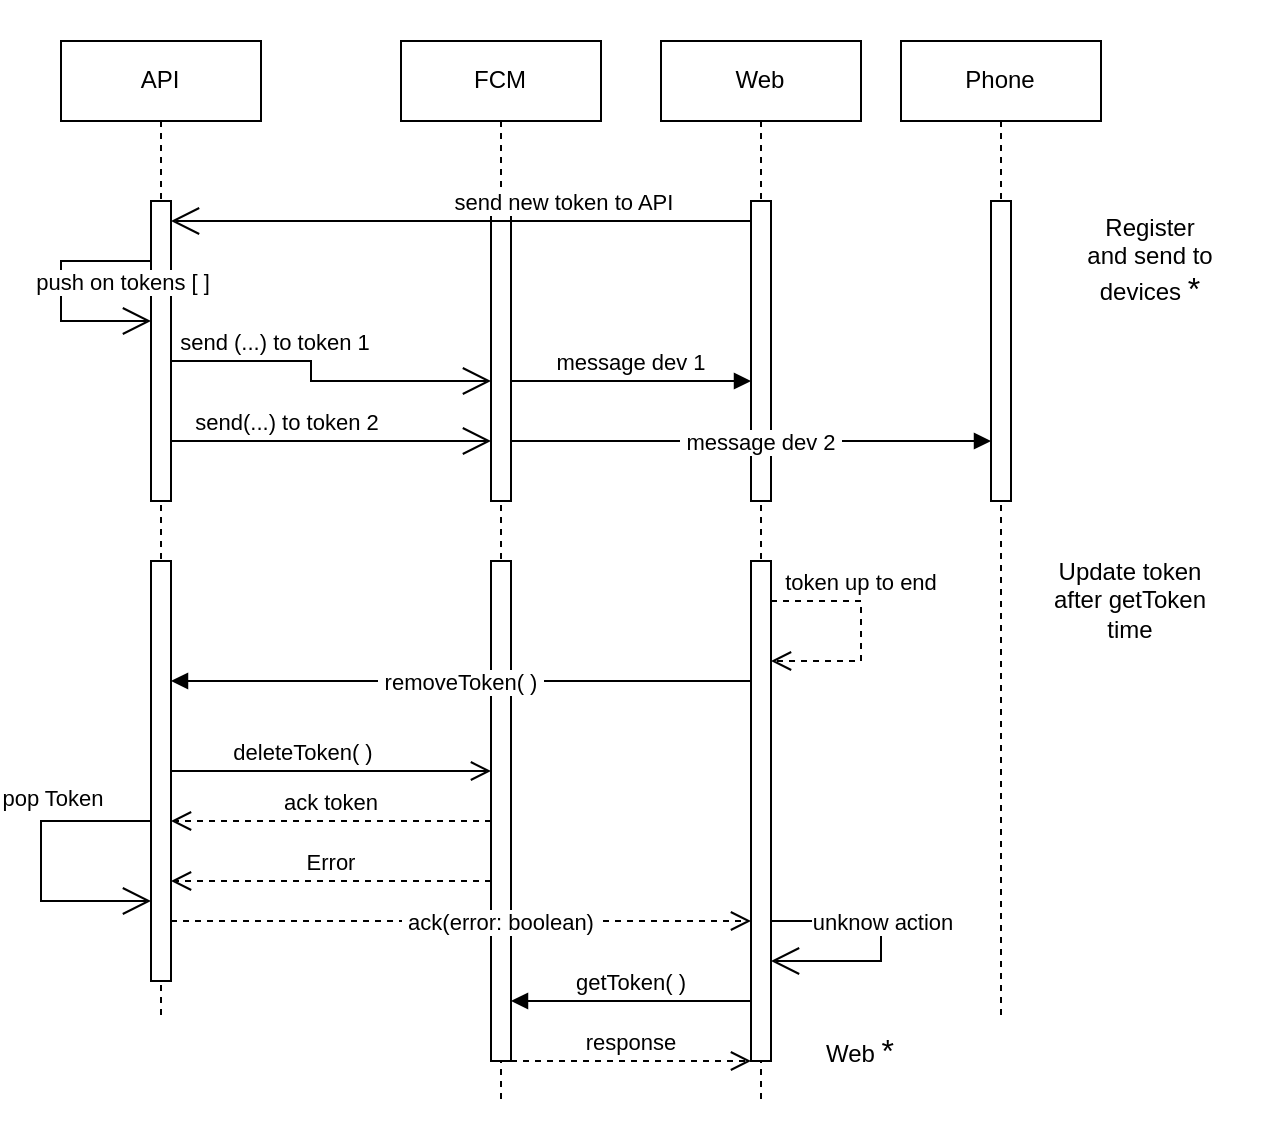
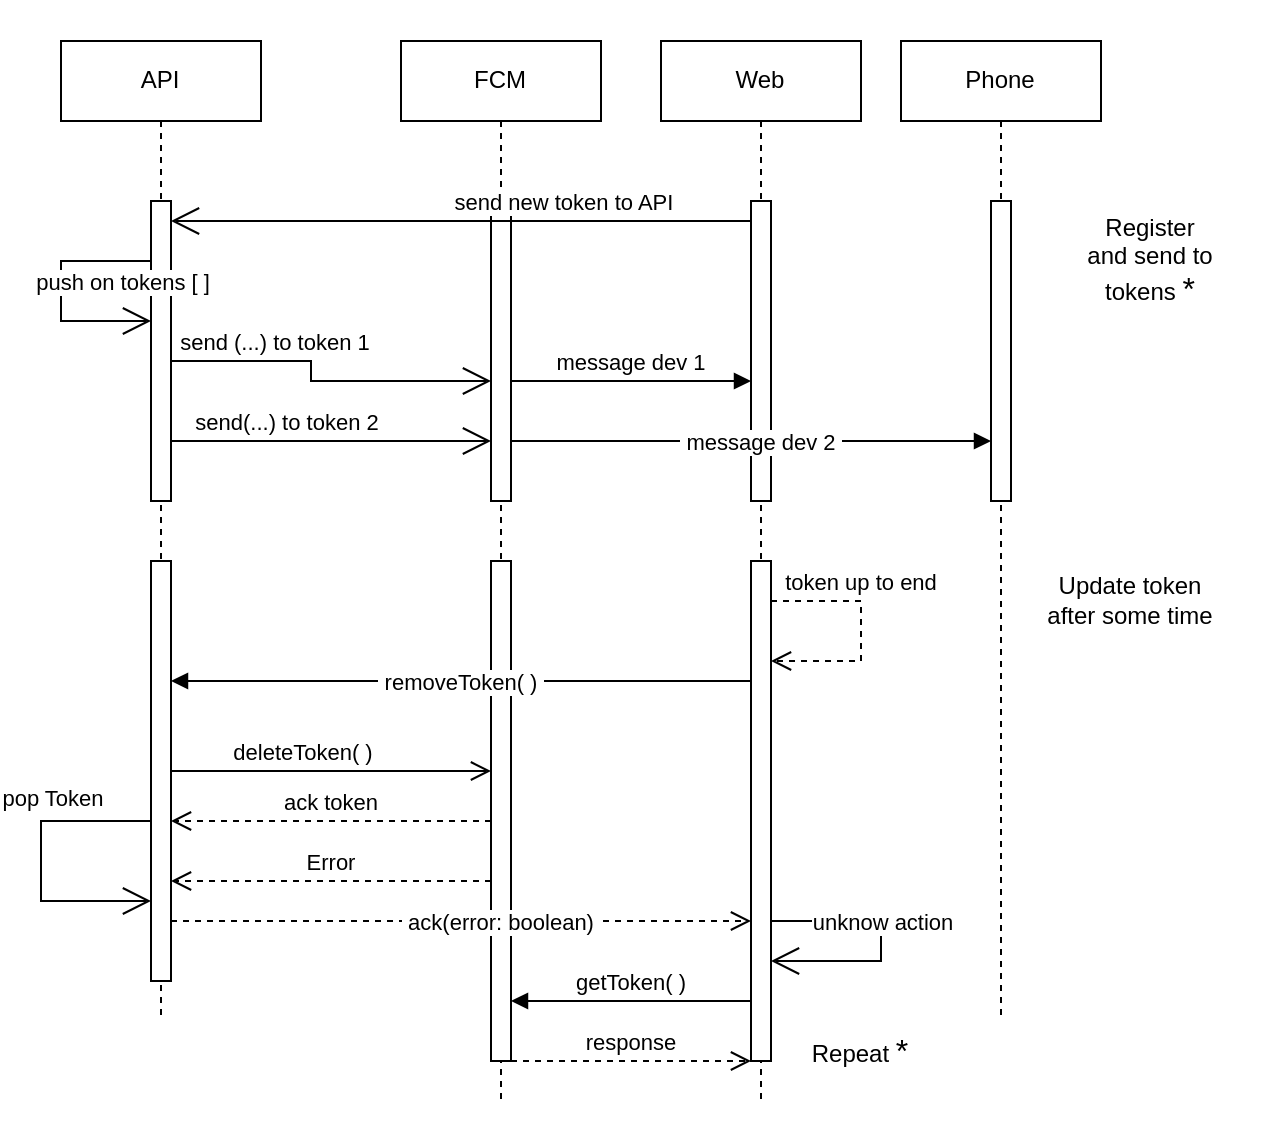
(1151, 261) -> (1151, 261)
(1131, 601) -> (1131, 601)
(861, 1051) -> (861, 1051)
